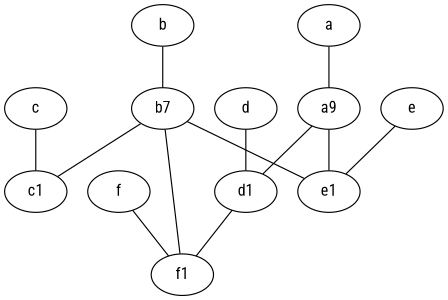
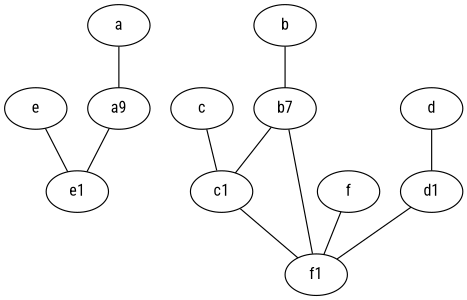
(237, 146) -> none
(288, 150) -> none
none -> (269, 233)
